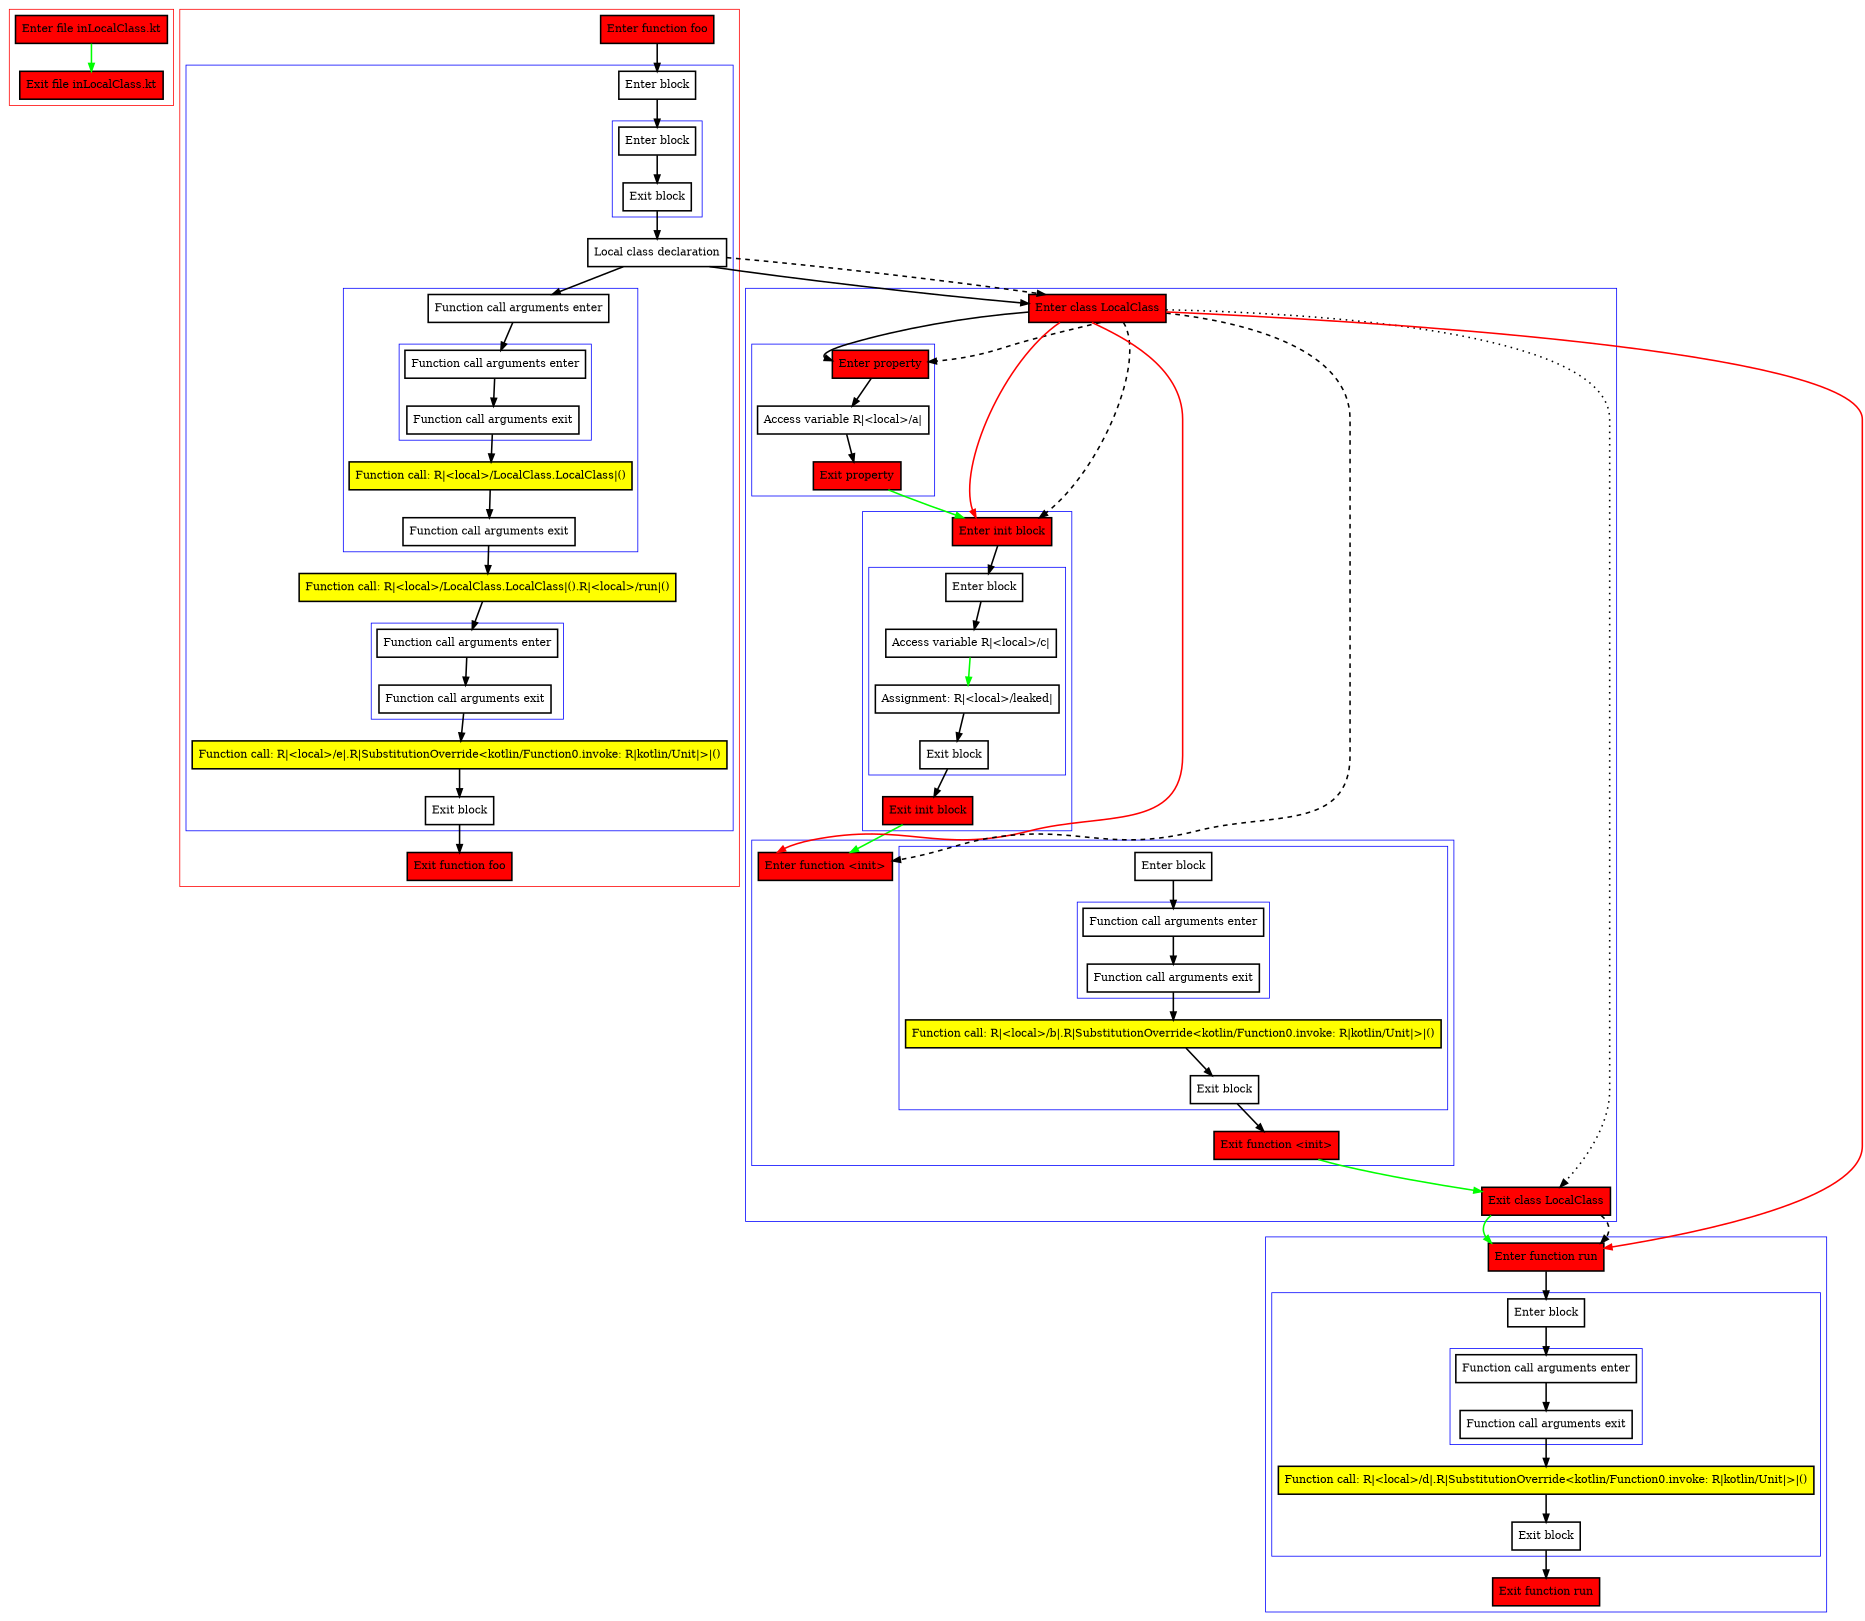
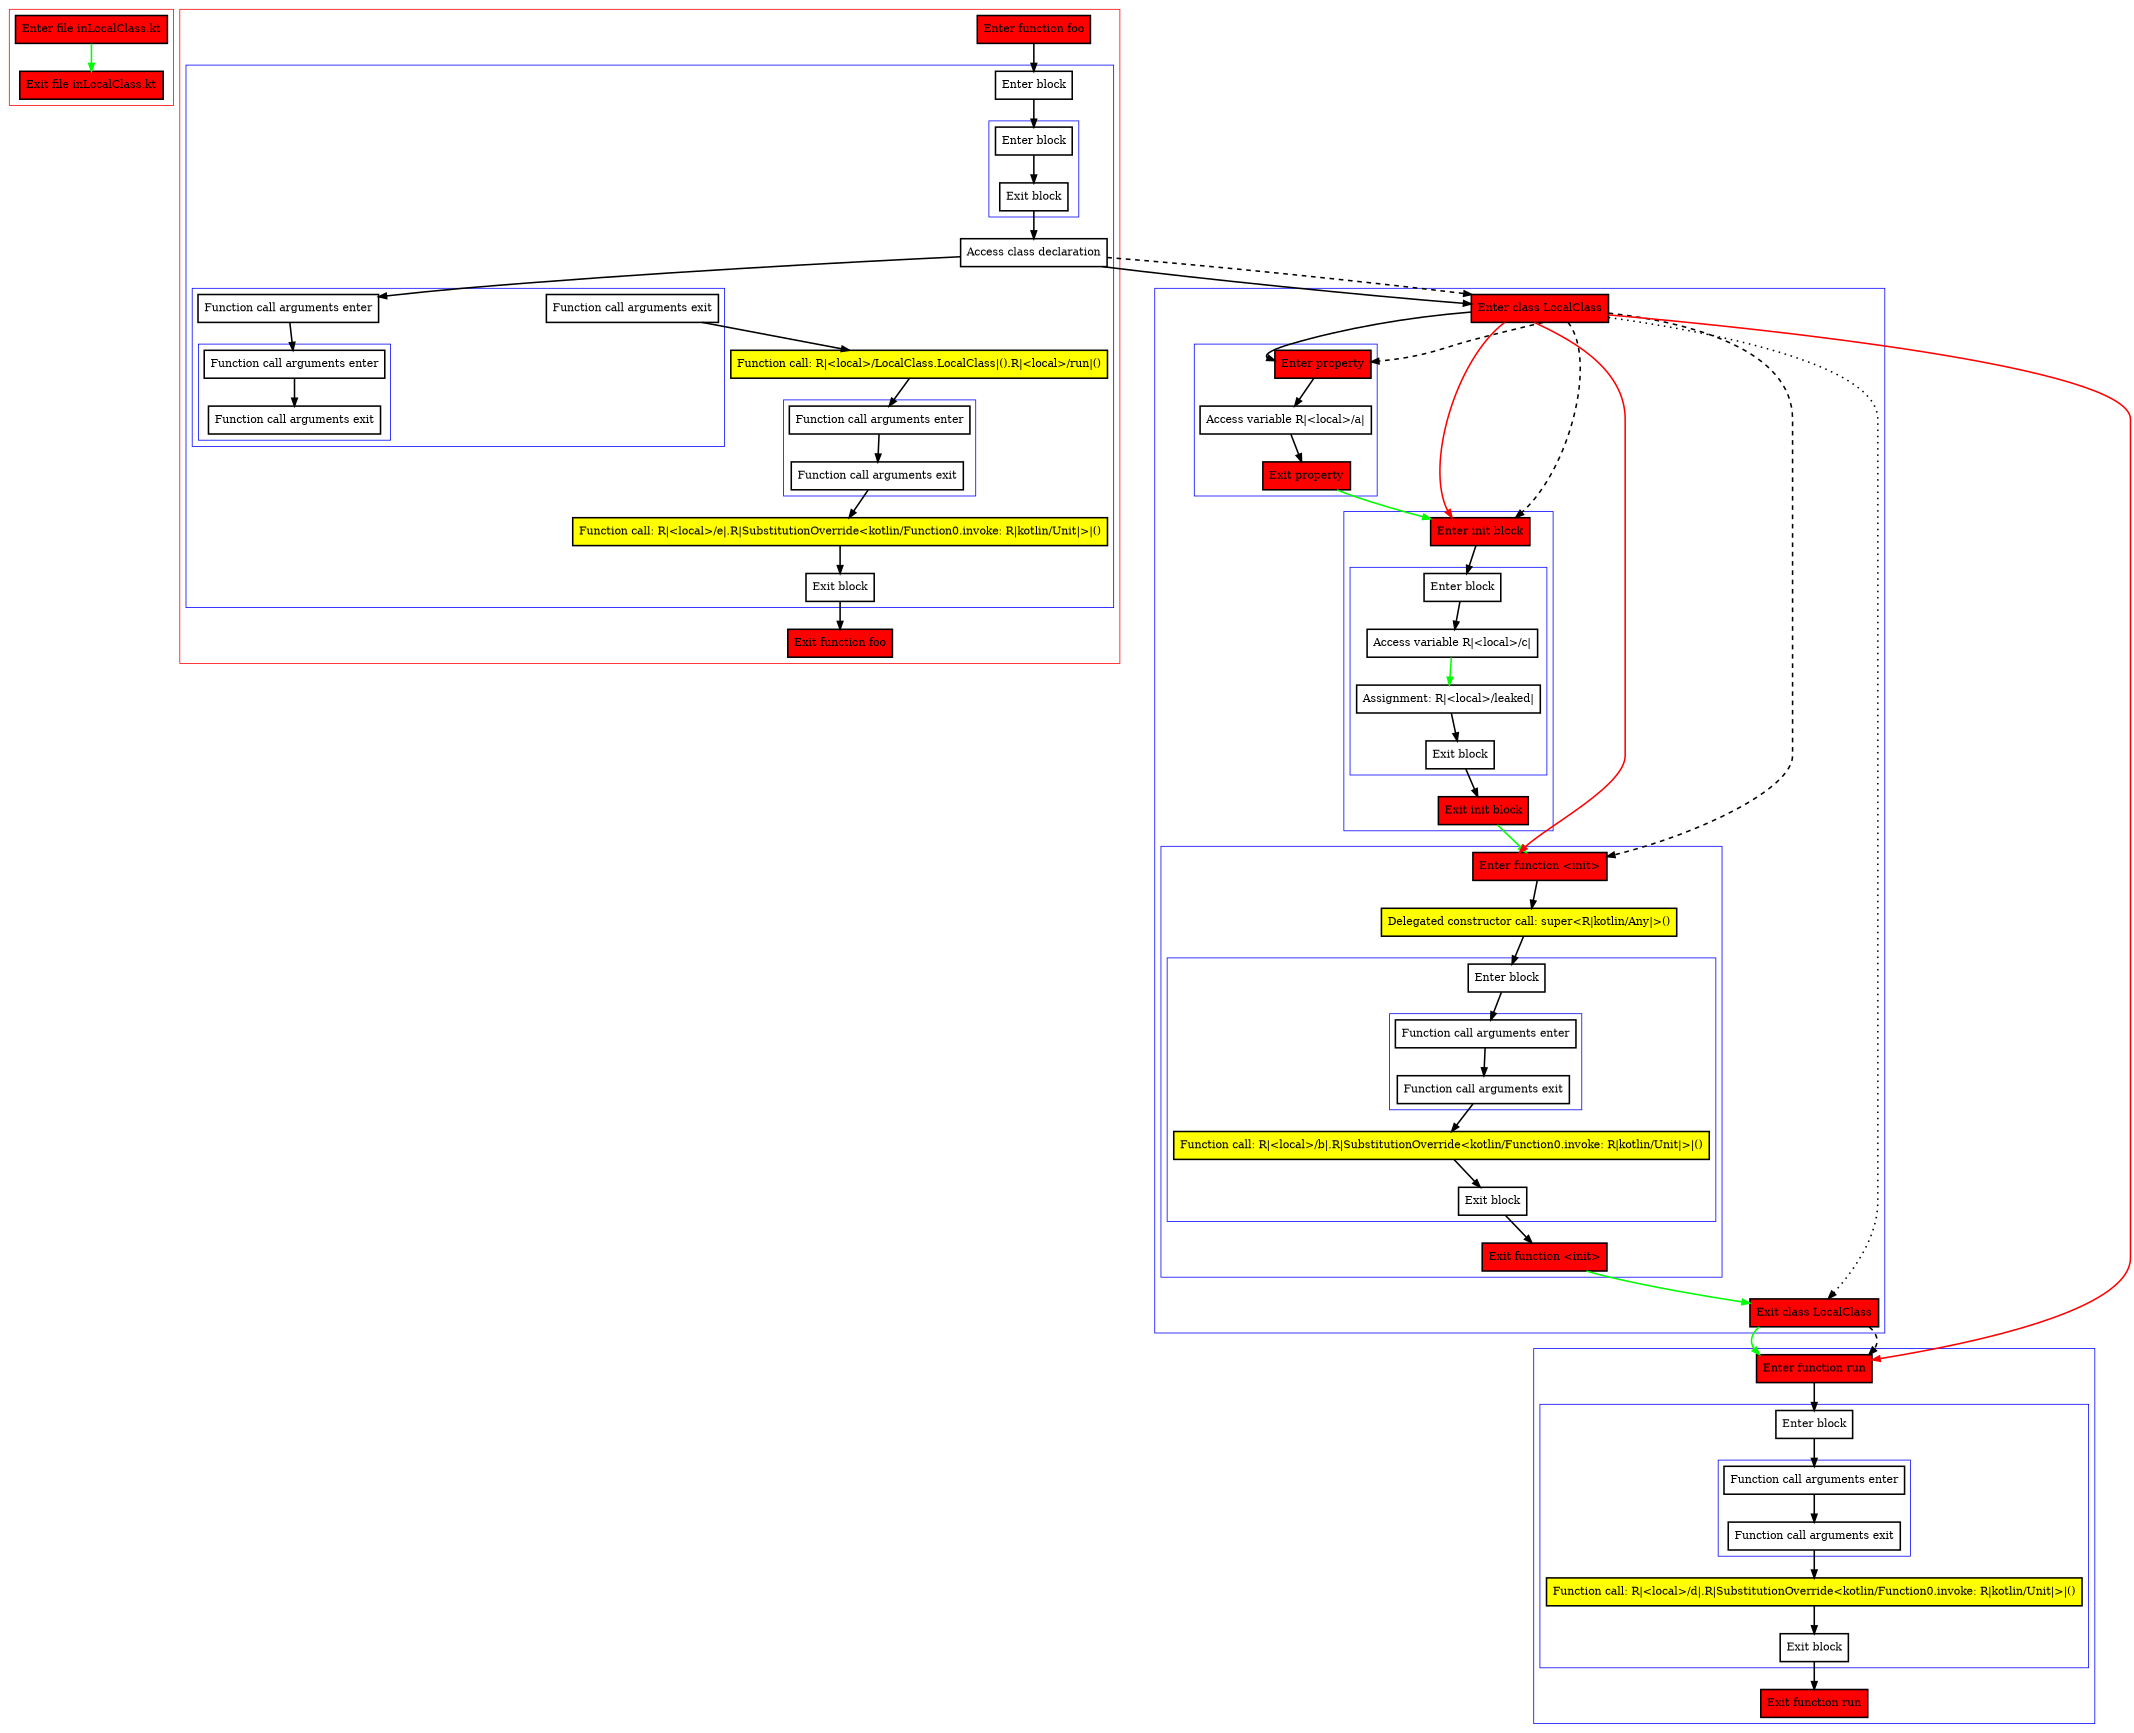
(657, 253) -> (1034, 253)
(491, 476) -> none
none -> (1529, 922)
